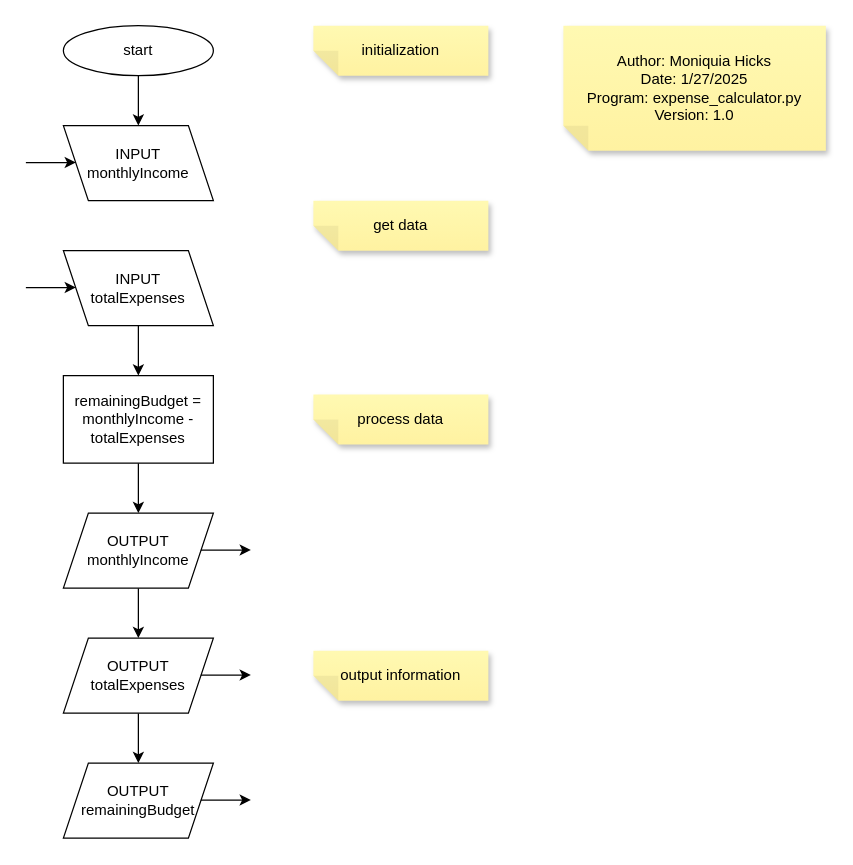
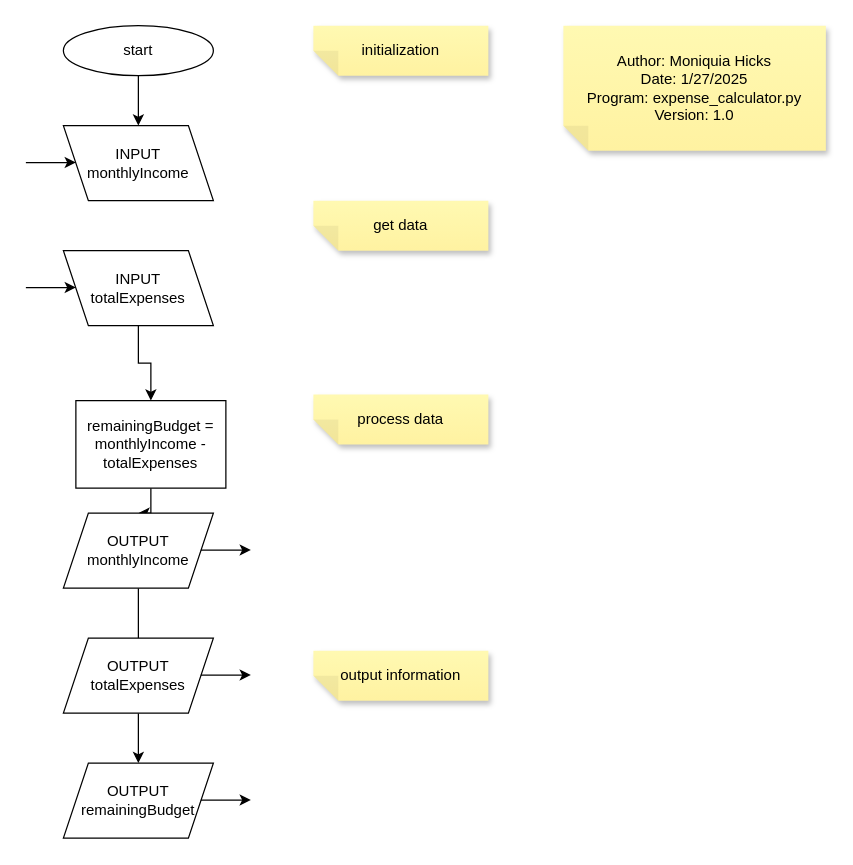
(138, 419) -> (151, 444)
(138, 628) -> (138, 631)
